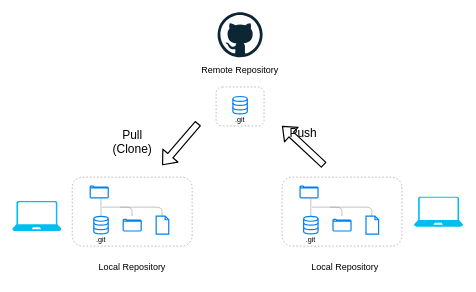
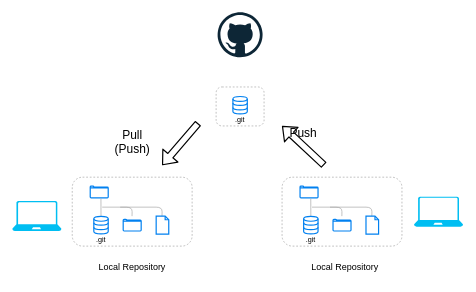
(240, 69) -> none
(133, 141) -> (133, 141)
